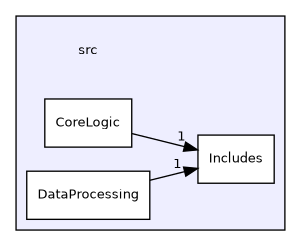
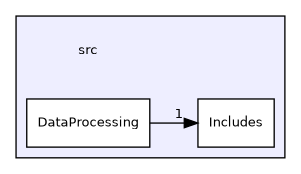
(88, 123) -> none
